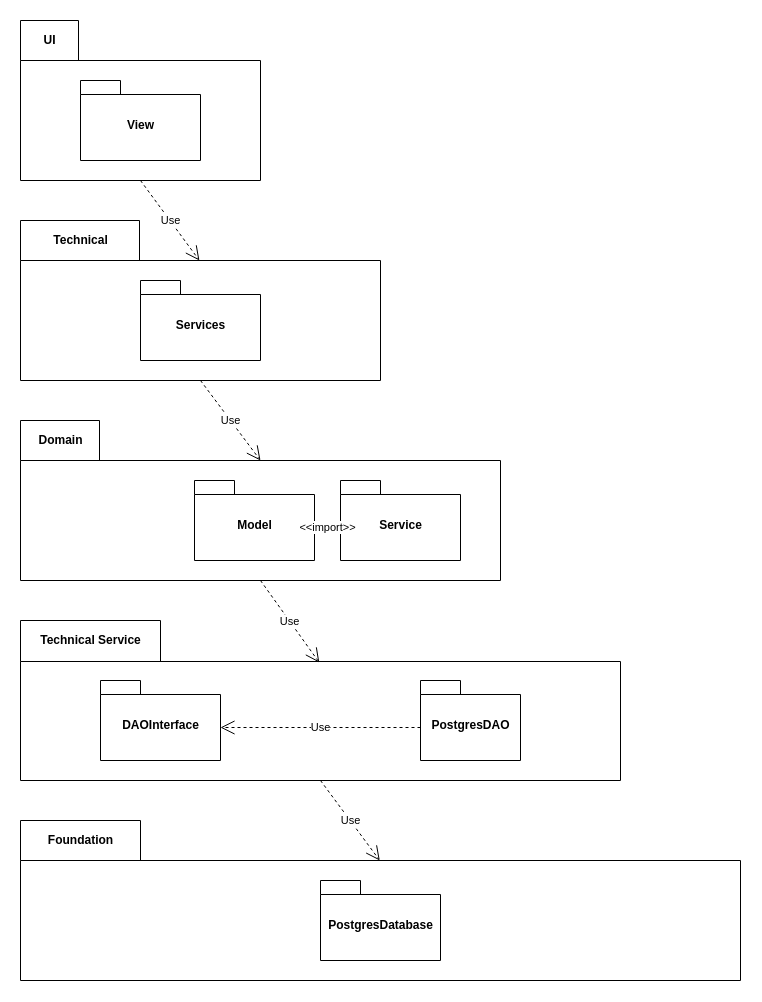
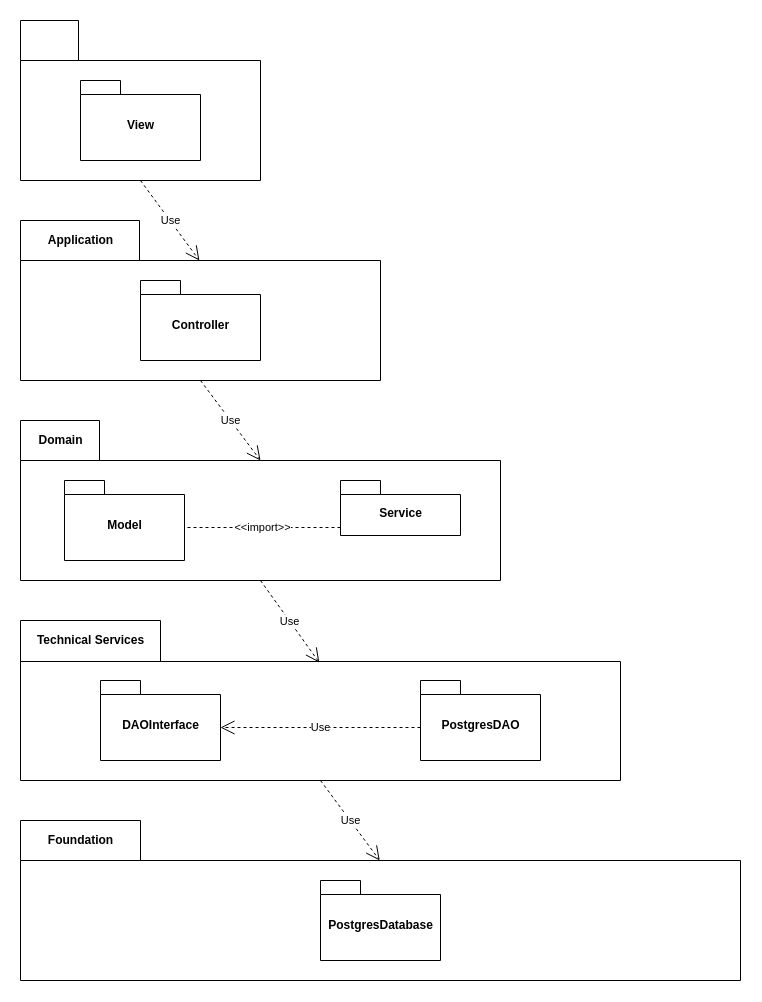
(50, 41) -> none
(81, 241) -> (81, 241)
(201, 326) -> (201, 326)
(255, 521) -> (125, 521)
(401, 521) -> (401, 508)
(91, 641) -> (91, 641)
(471, 721) -> (481, 721)
